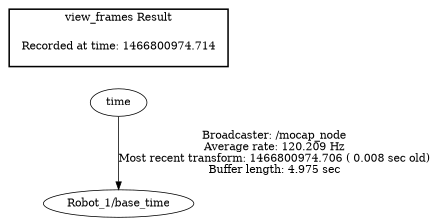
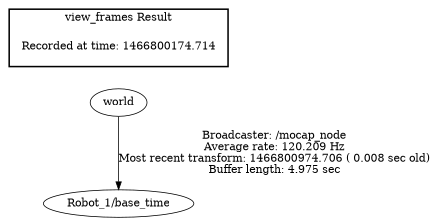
(119, 47) -> (119, 47)
(119, 103) -> (119, 103)
